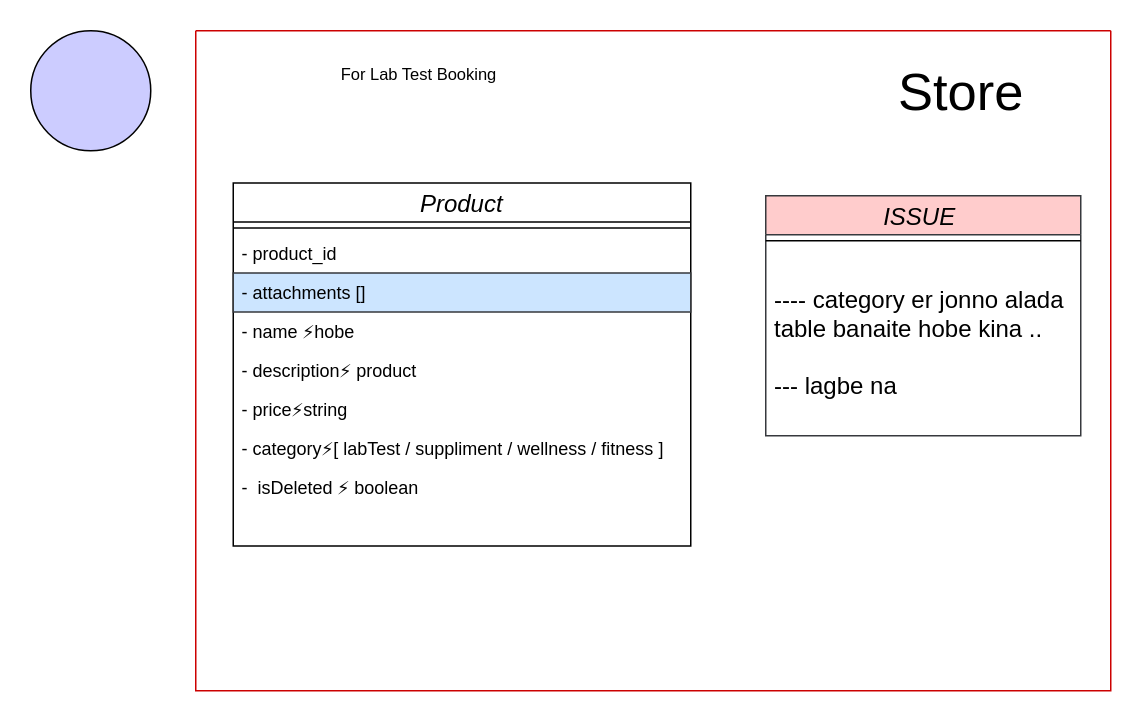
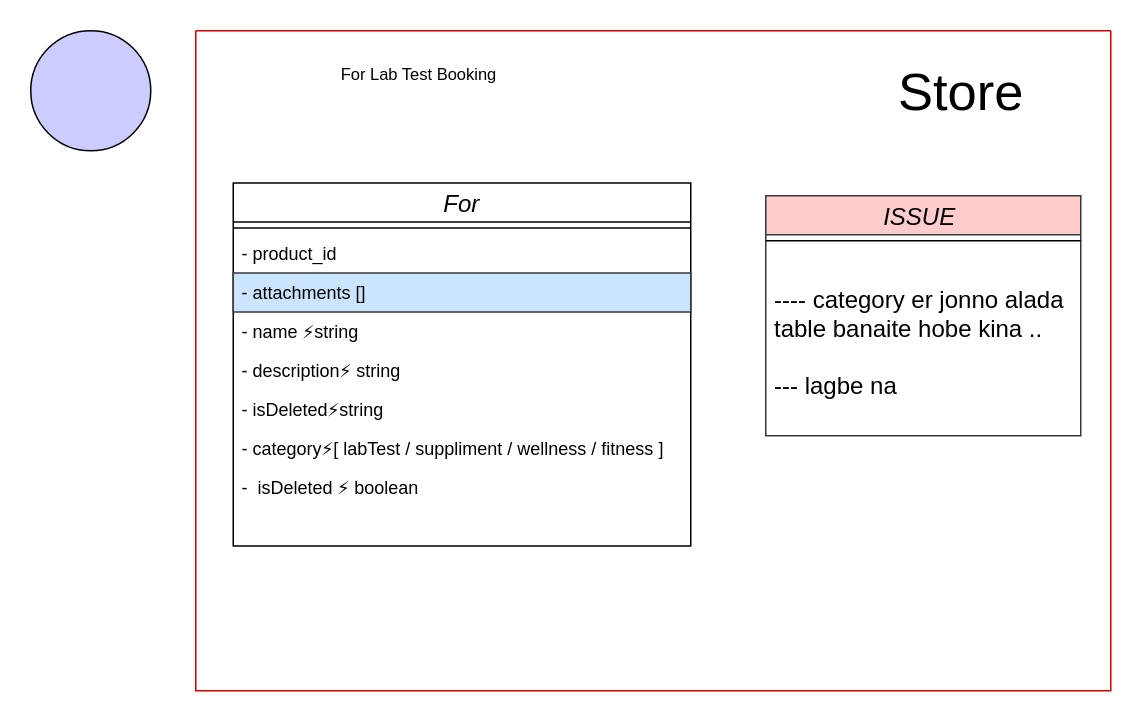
(461, 204) -> (461, 204)
(297, 332) -> (305, 332)
(343, 371) -> (336, 371)
(305, 410) -> (323, 410)
